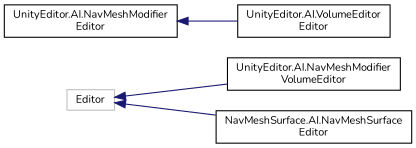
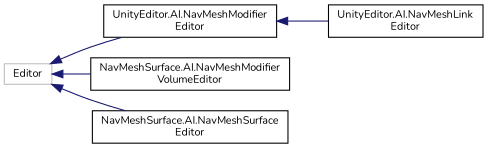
(314, 21) -> (406, 21)
none -> (91, 47)
(314, 74) -> (190, 74)
